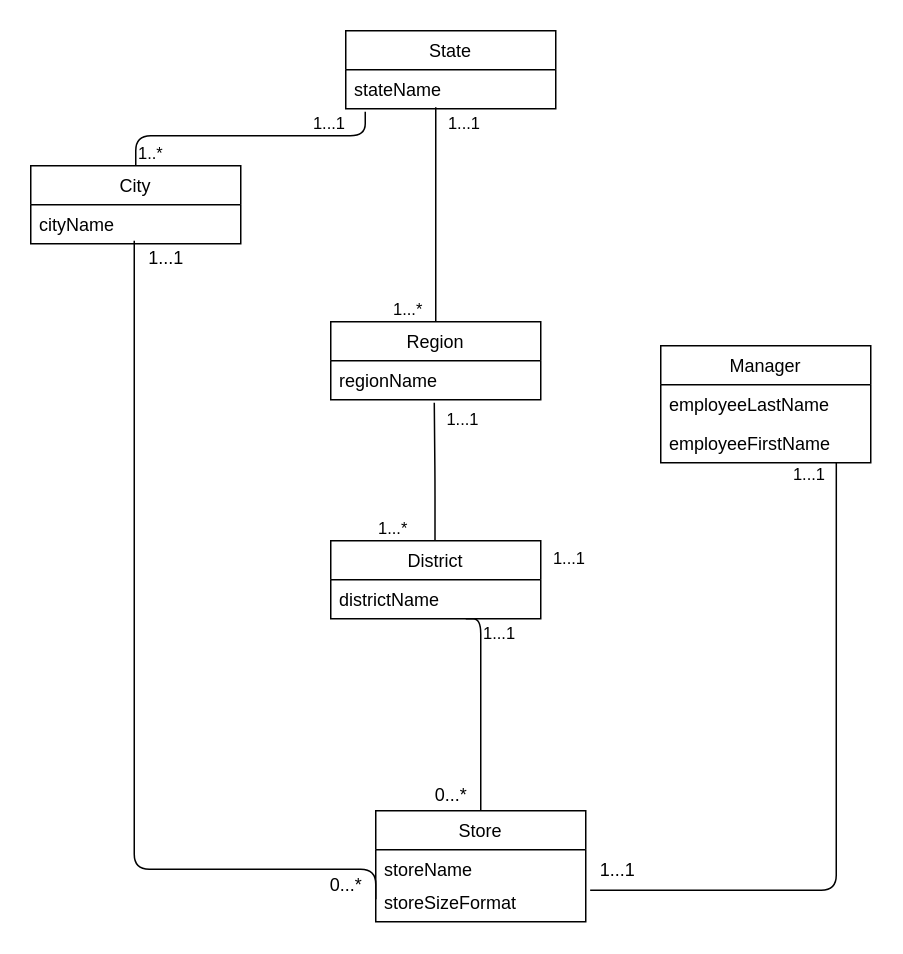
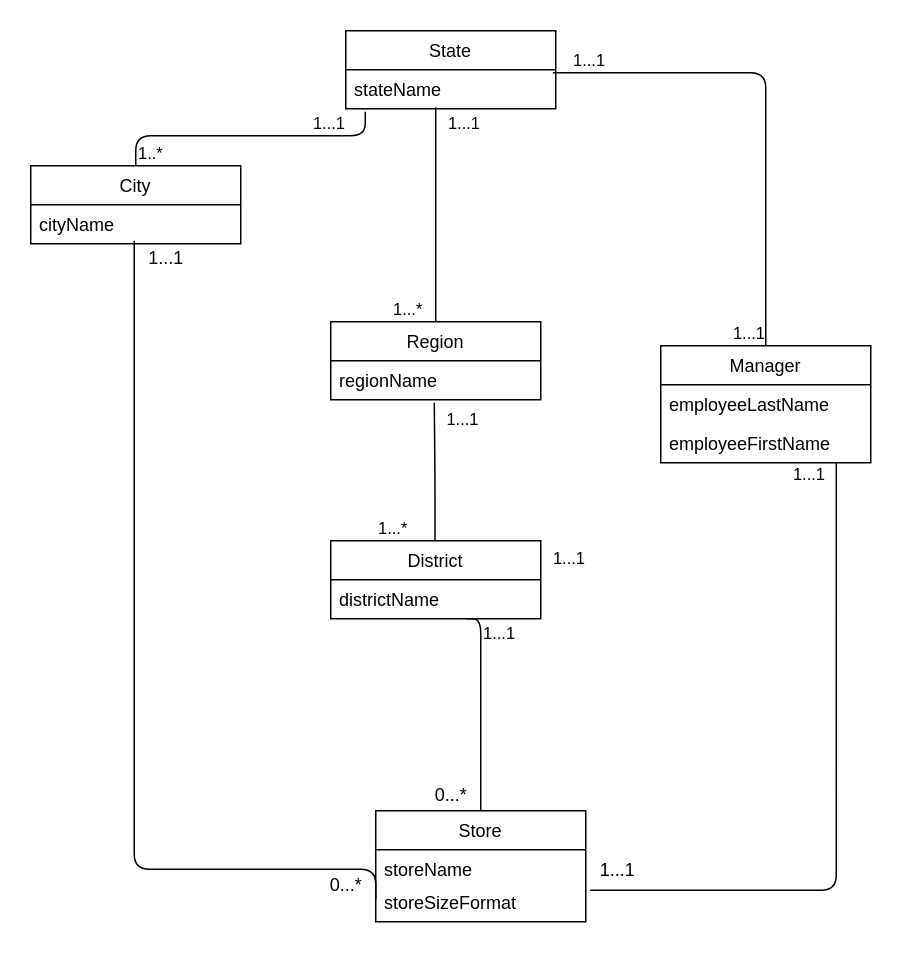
none -> (766, 107)
